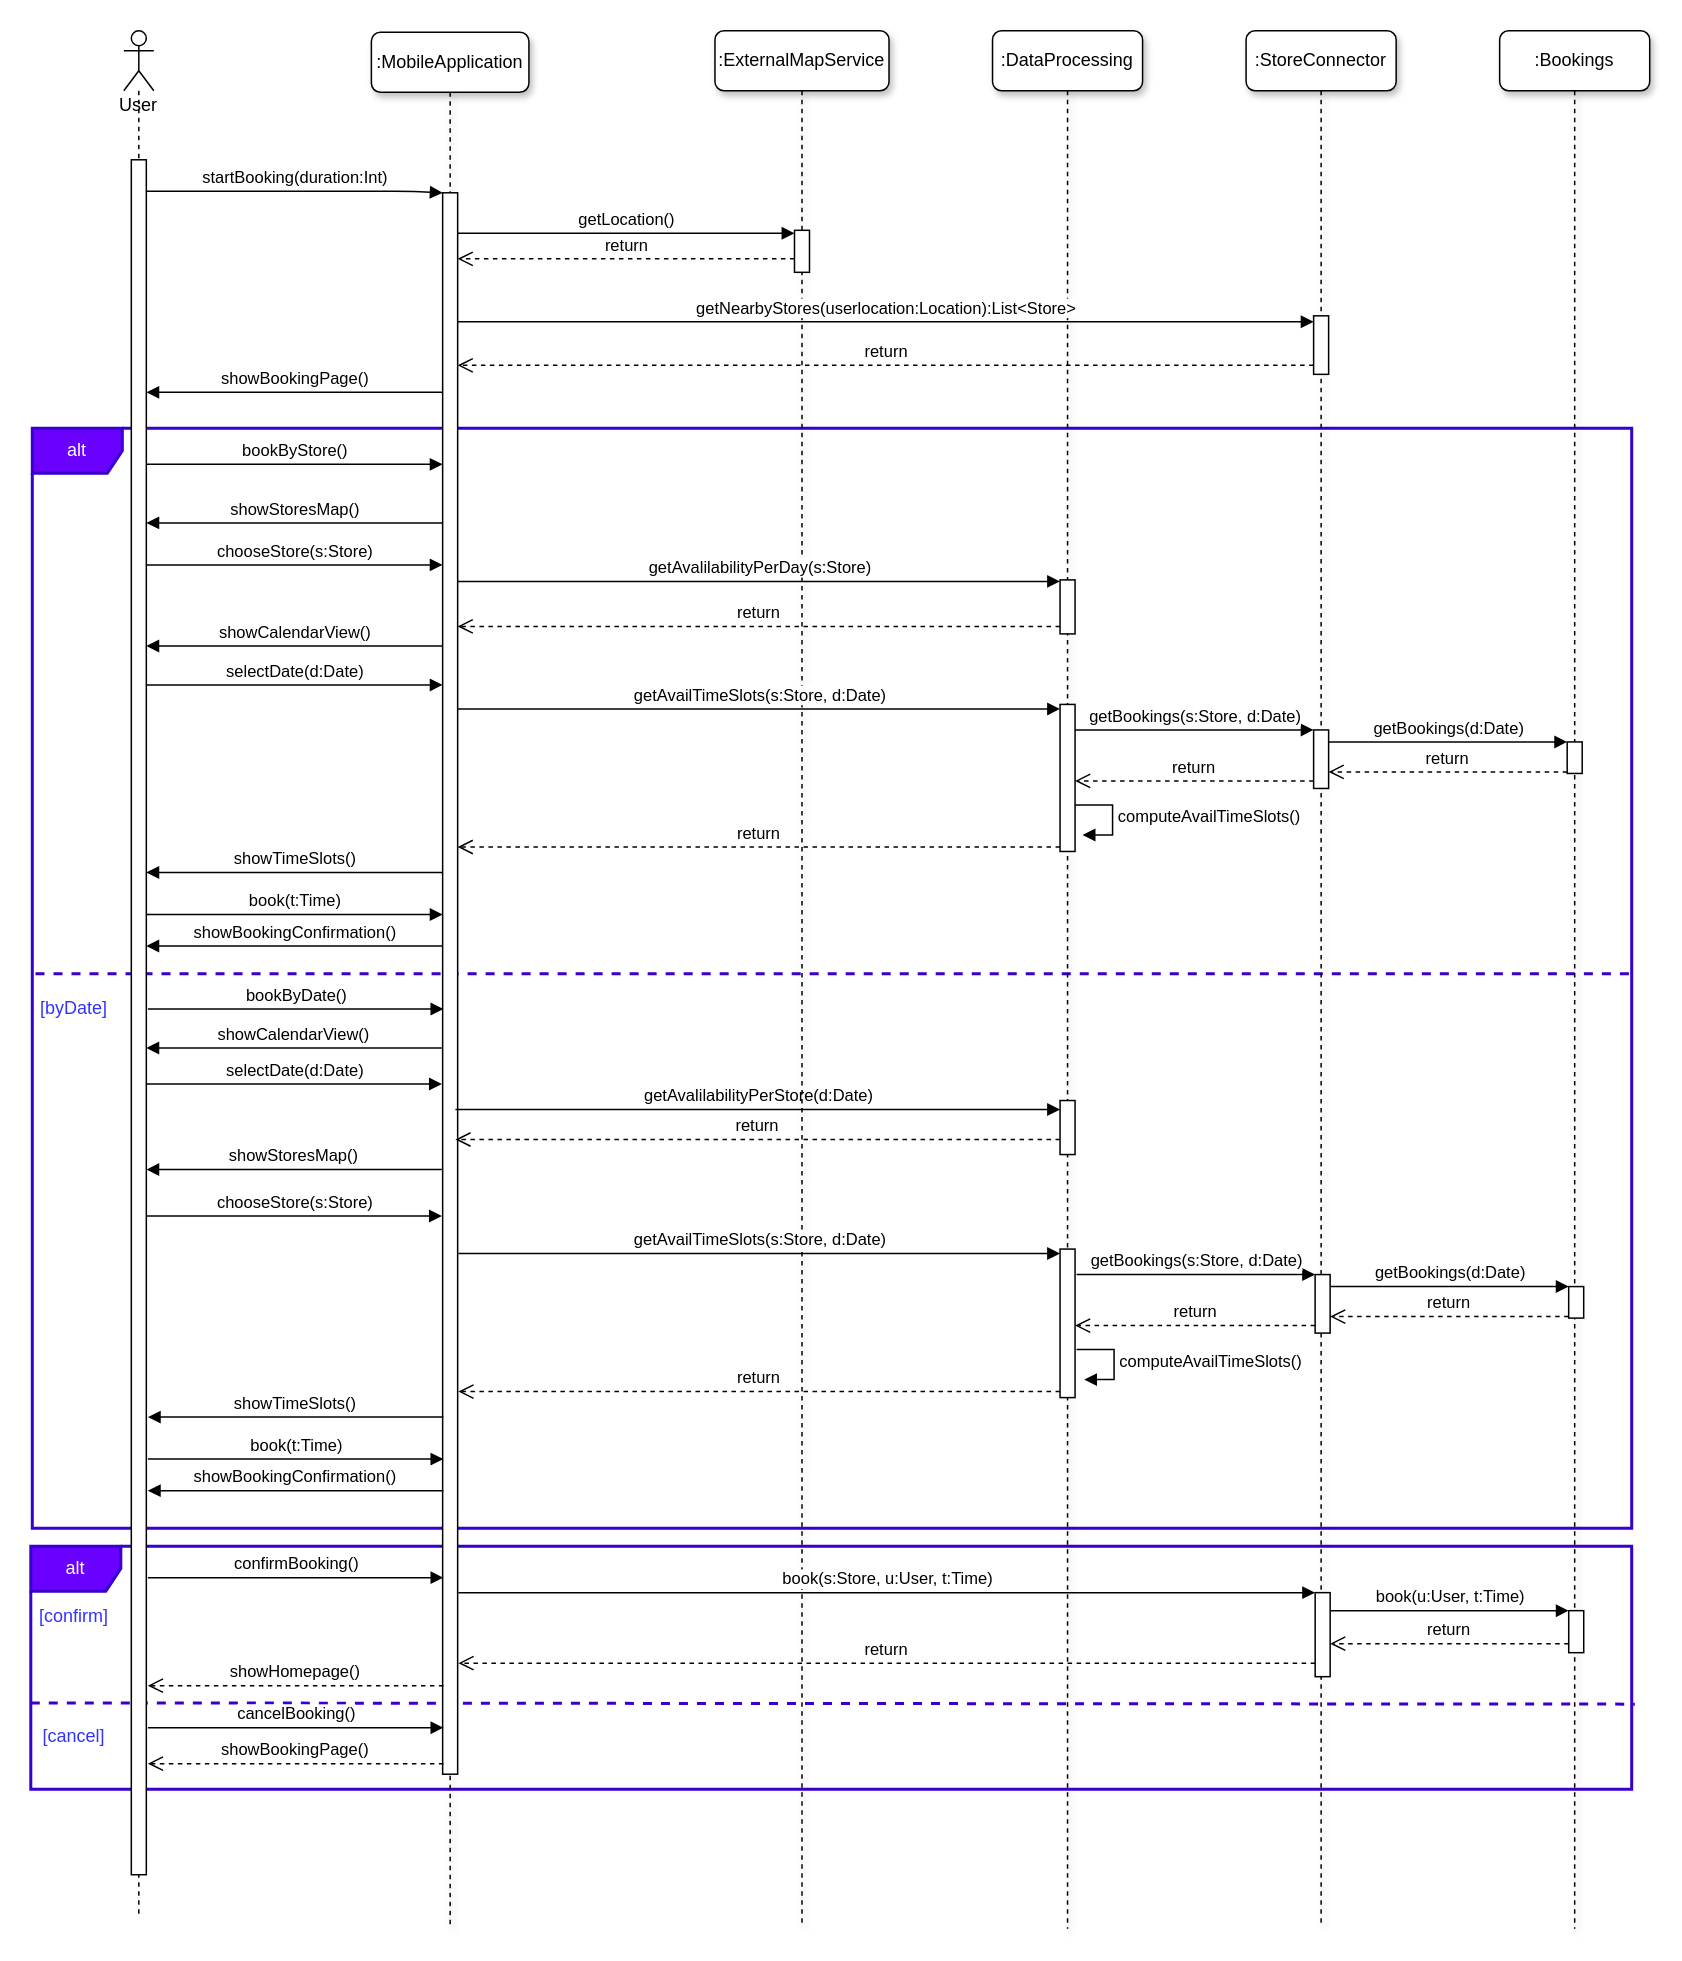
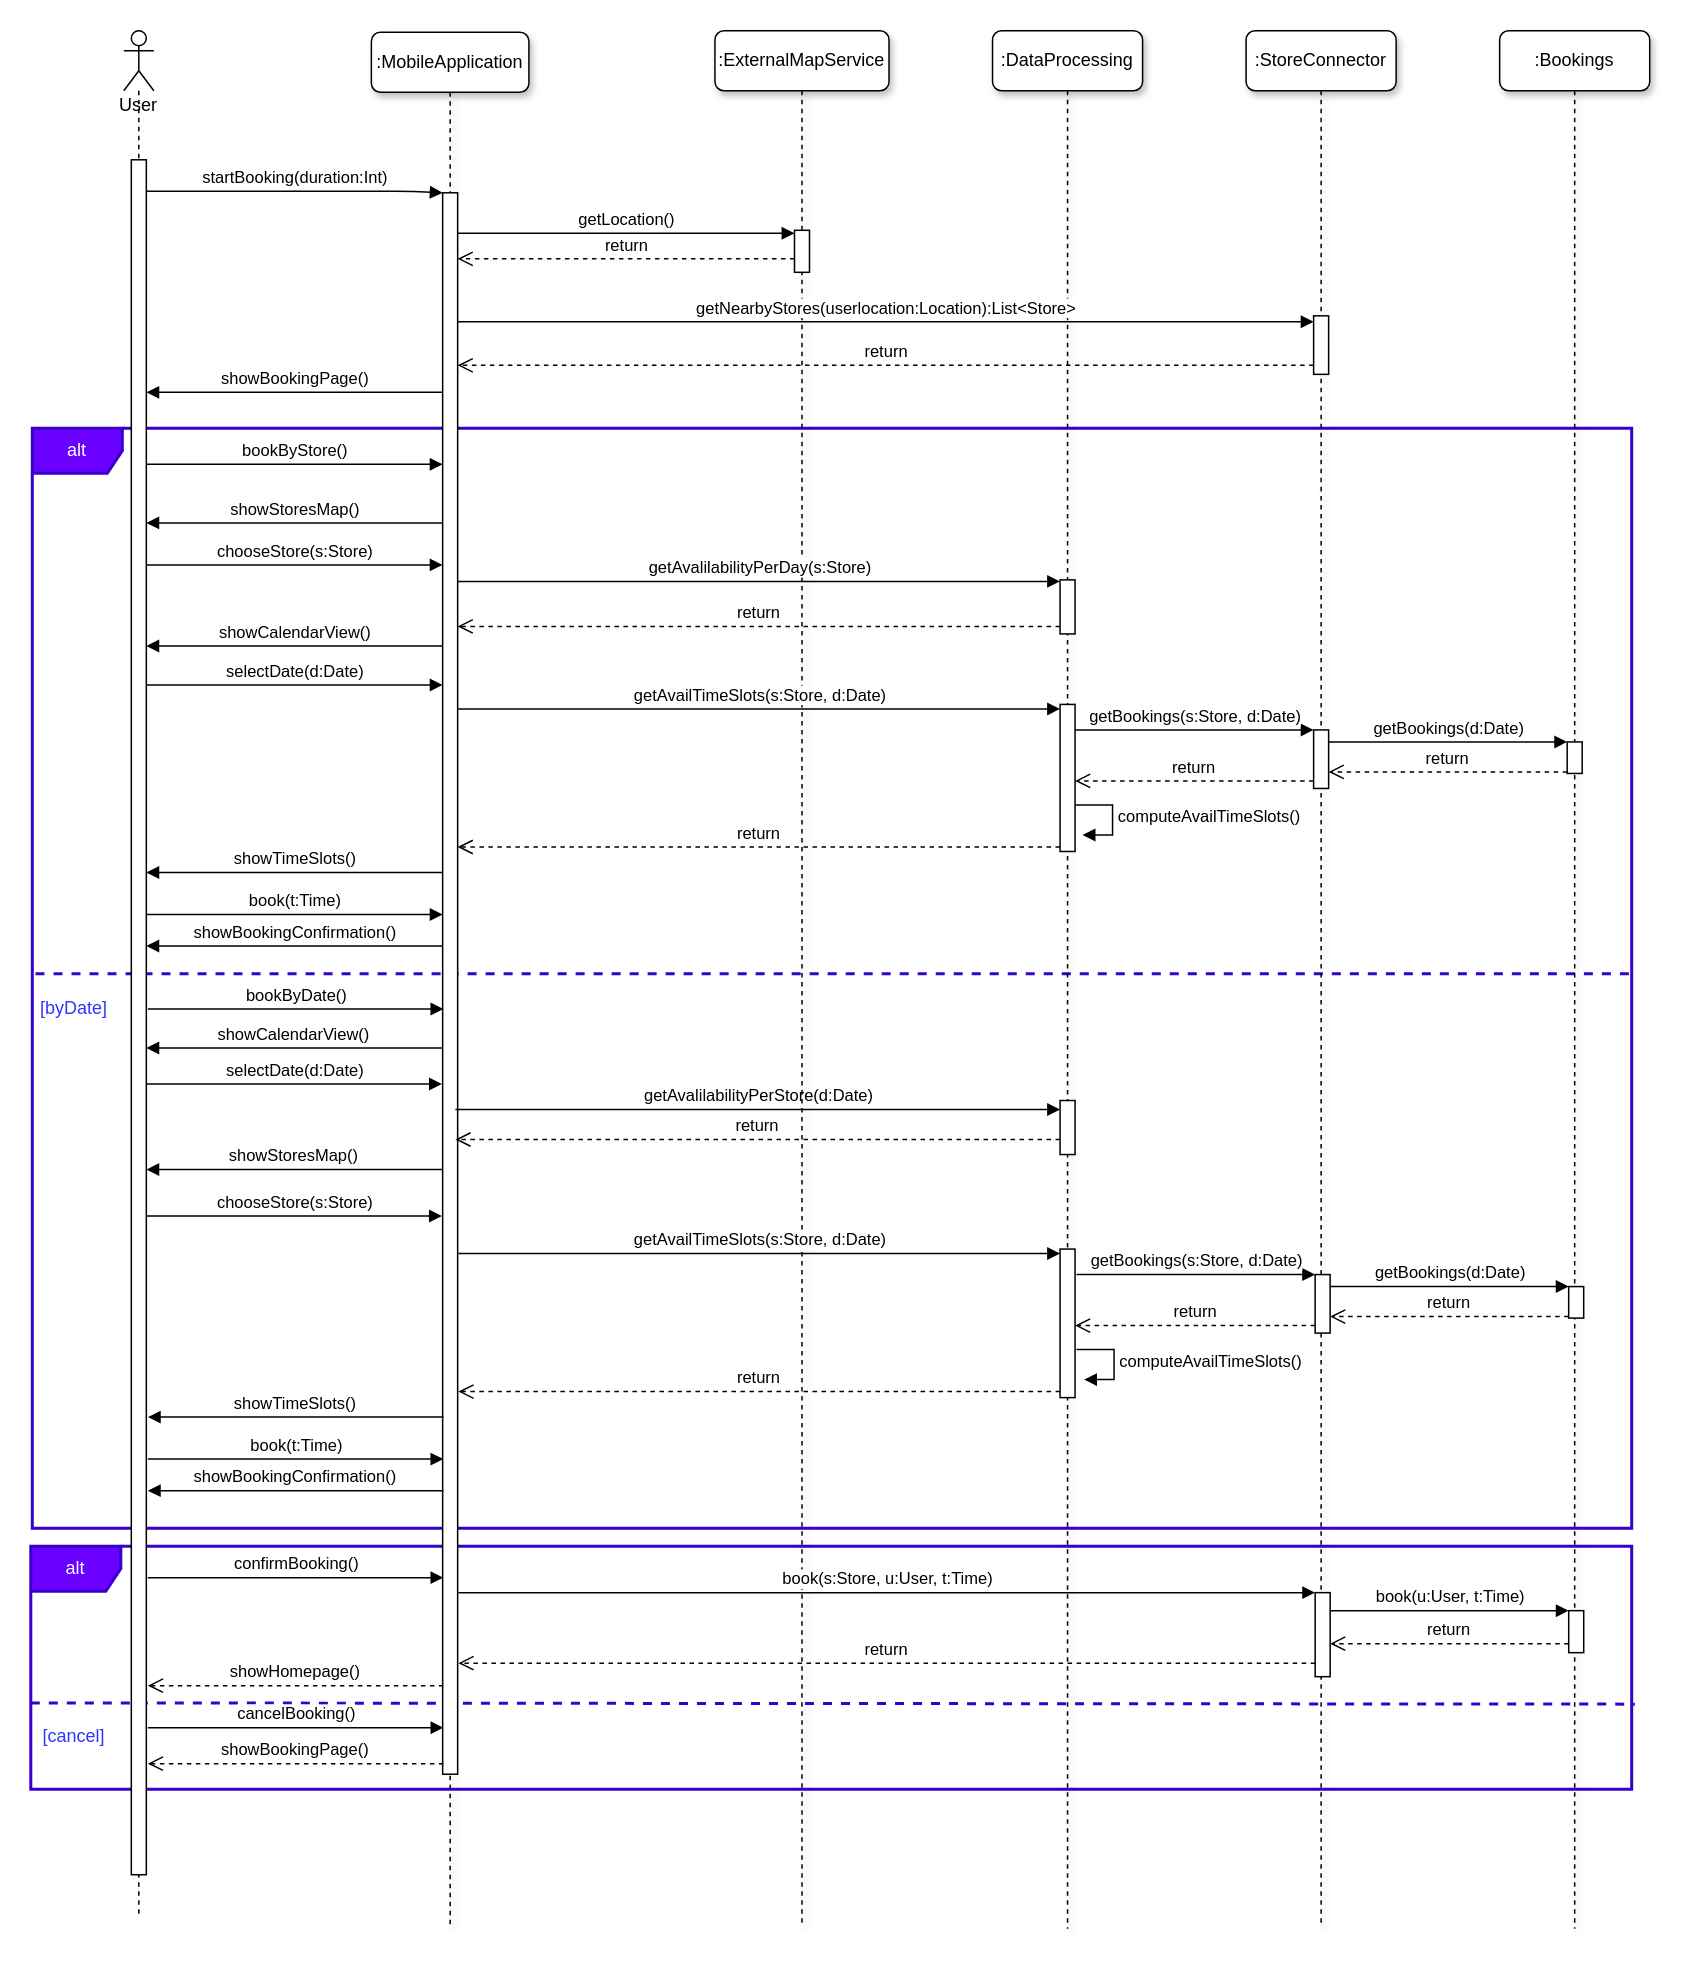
(74, 1616) -> none
